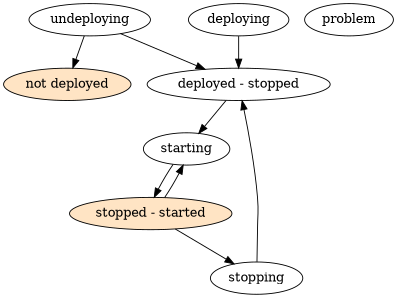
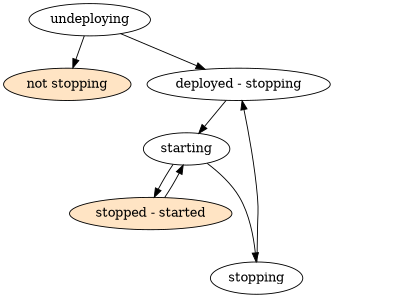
(239, 20) -> none
(349, 20) -> none
(67, 84) -> (67, 84)
(239, 84) -> (239, 84)
(201, 244) -> (242, 202)
